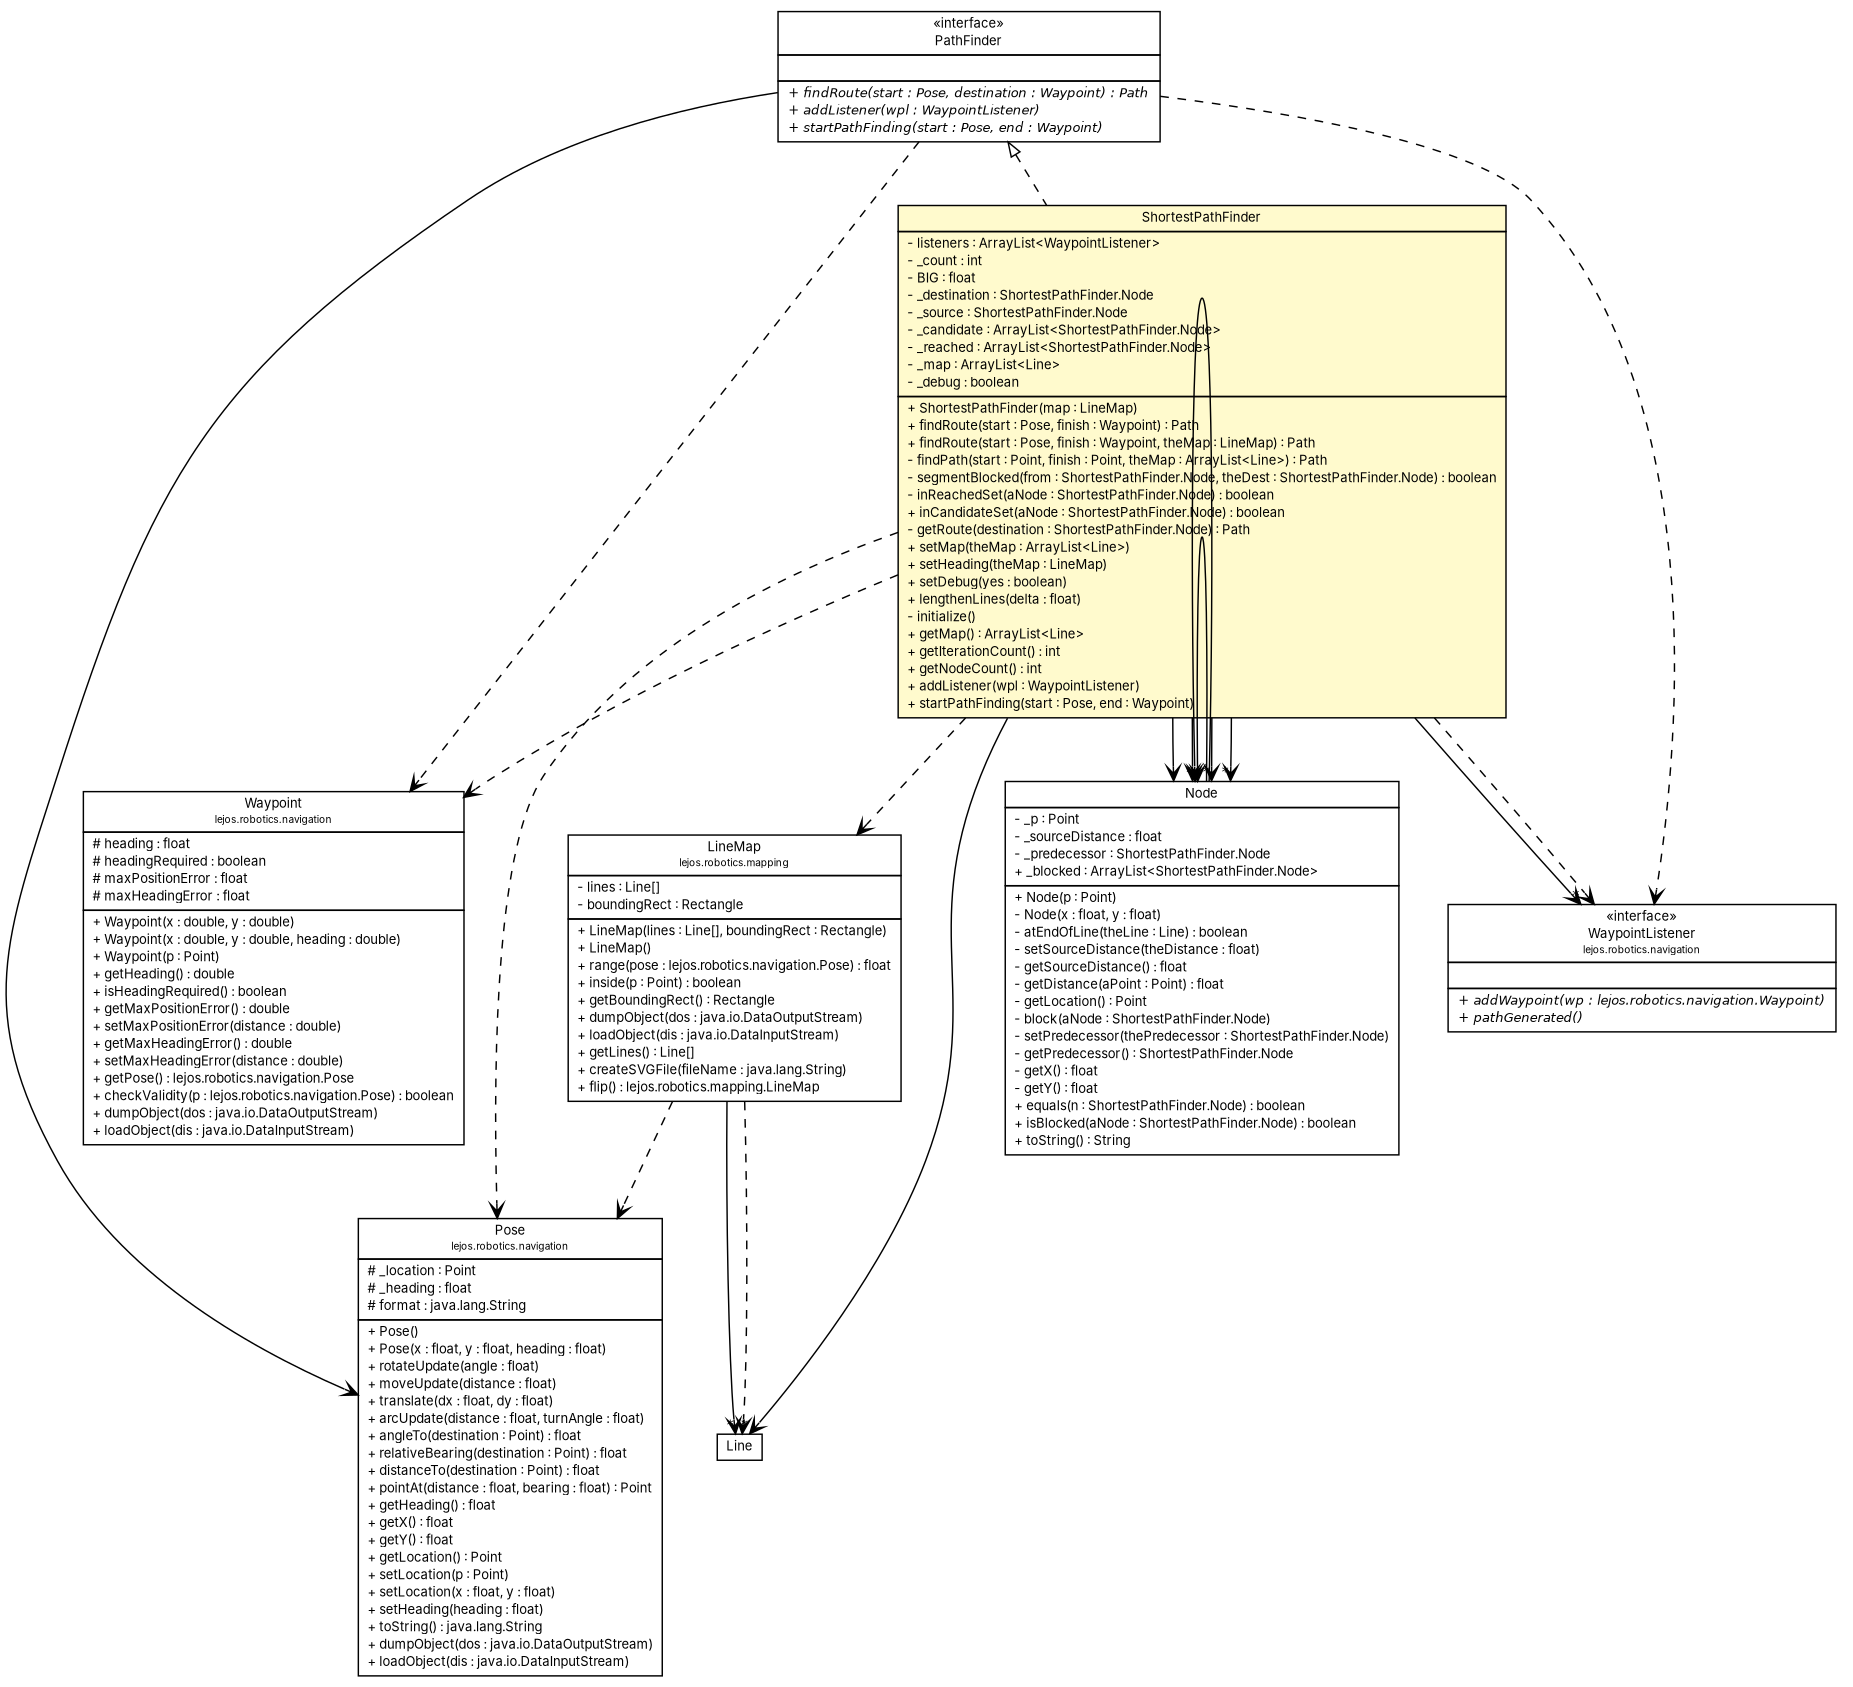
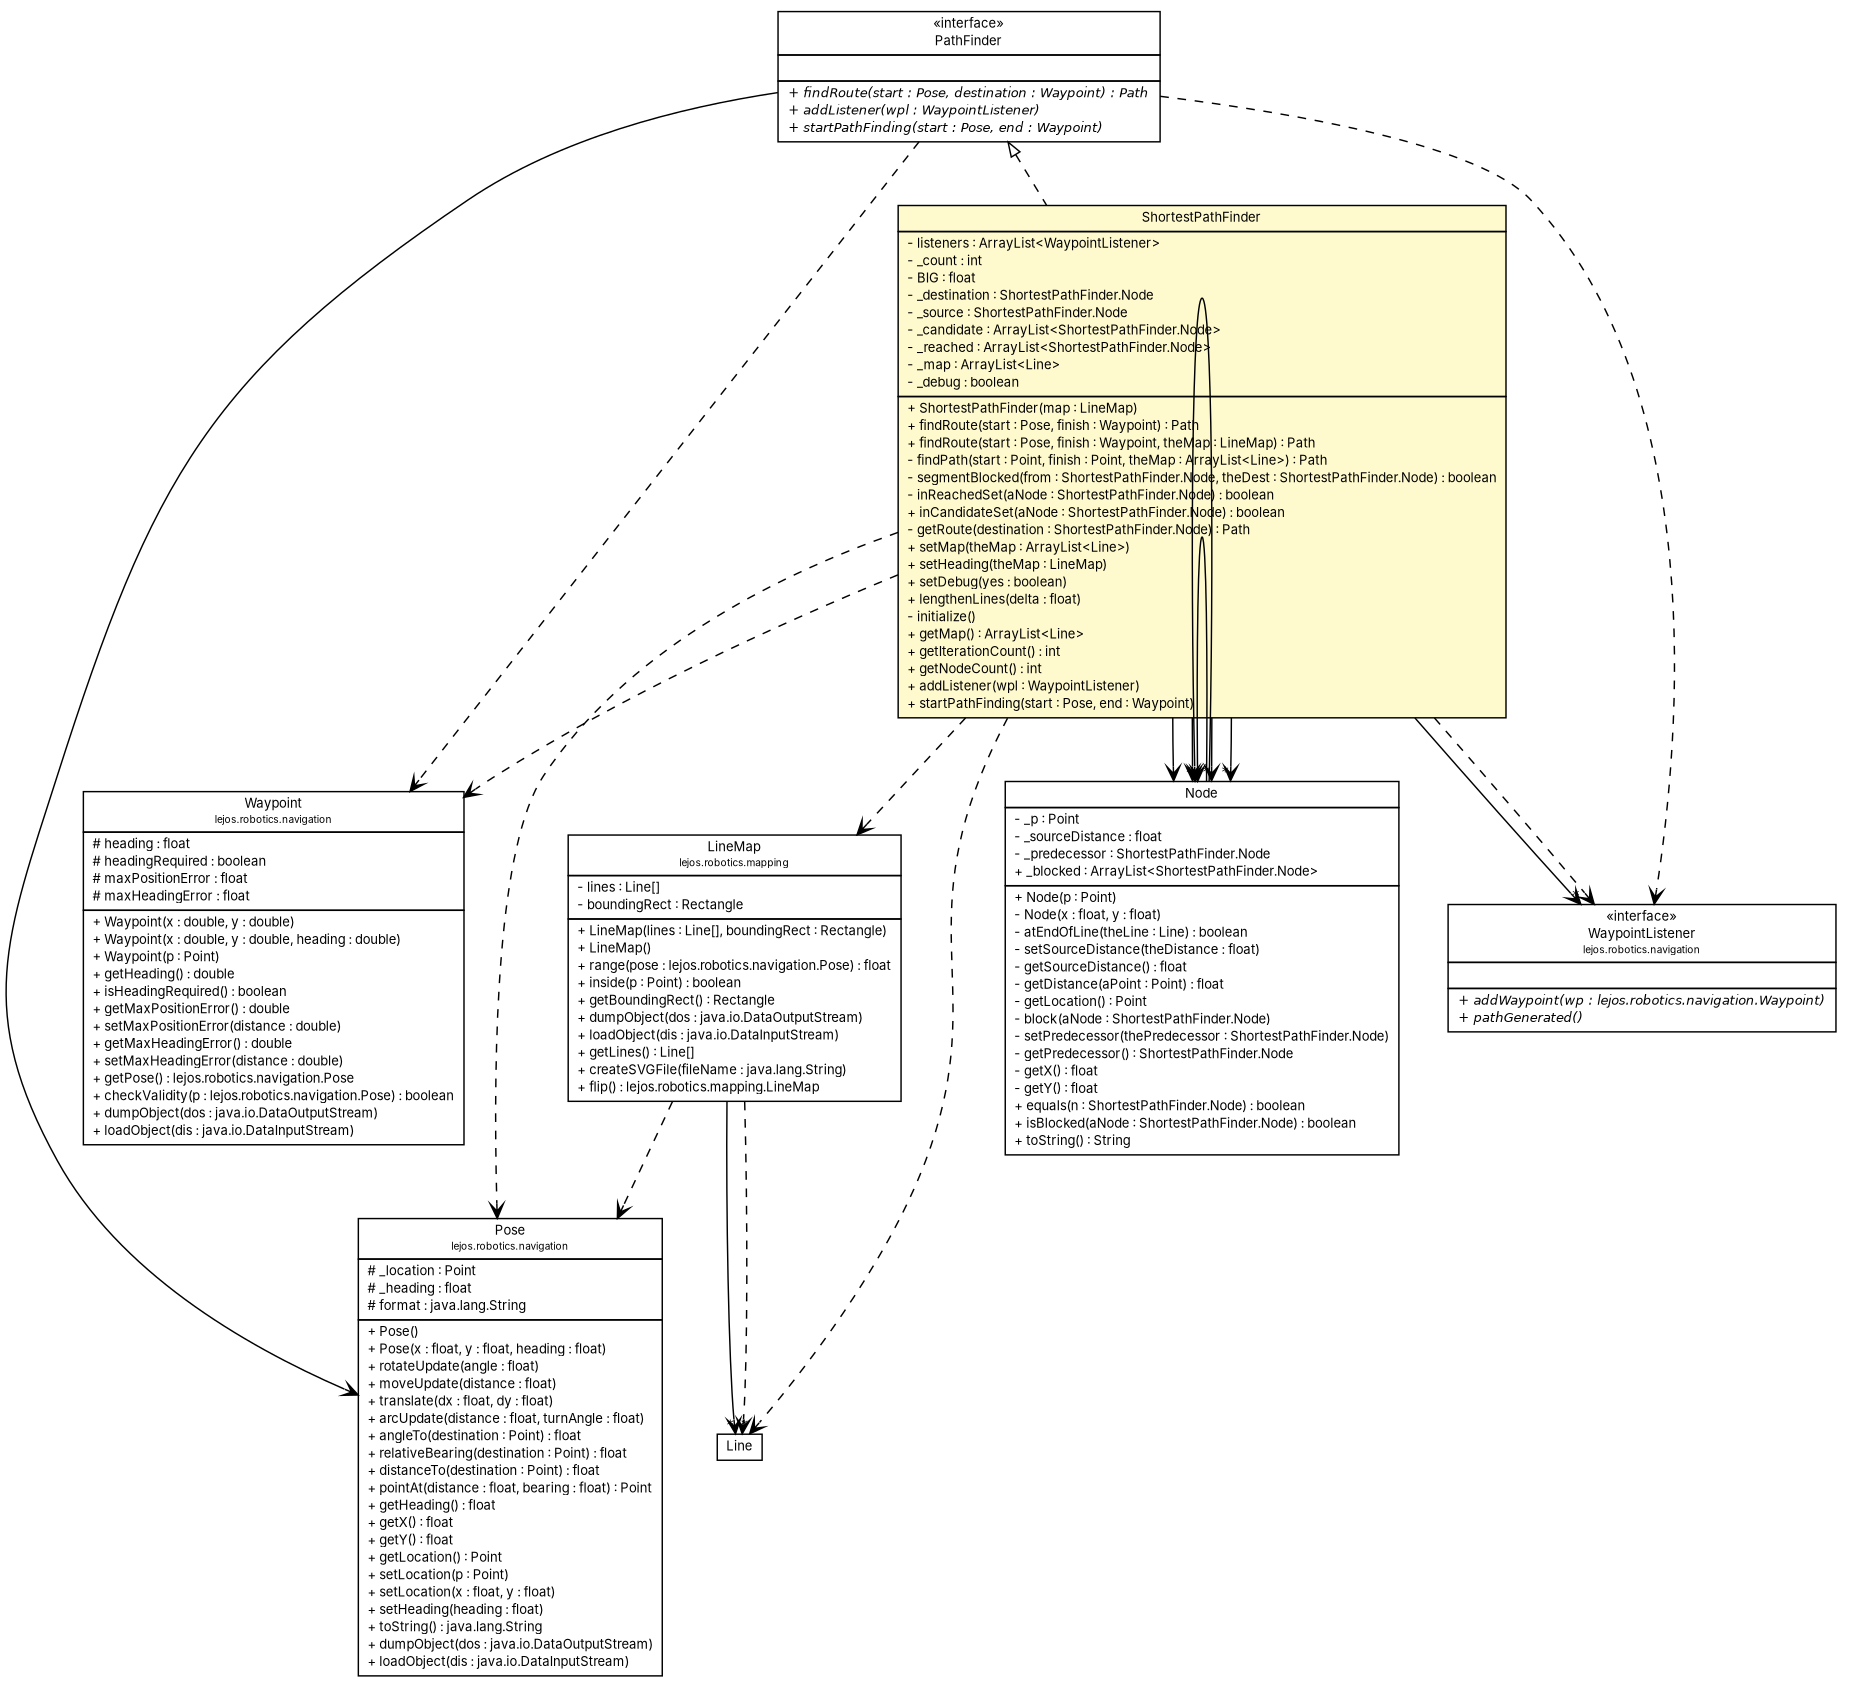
(945, 1091) -> (945, 1091)
